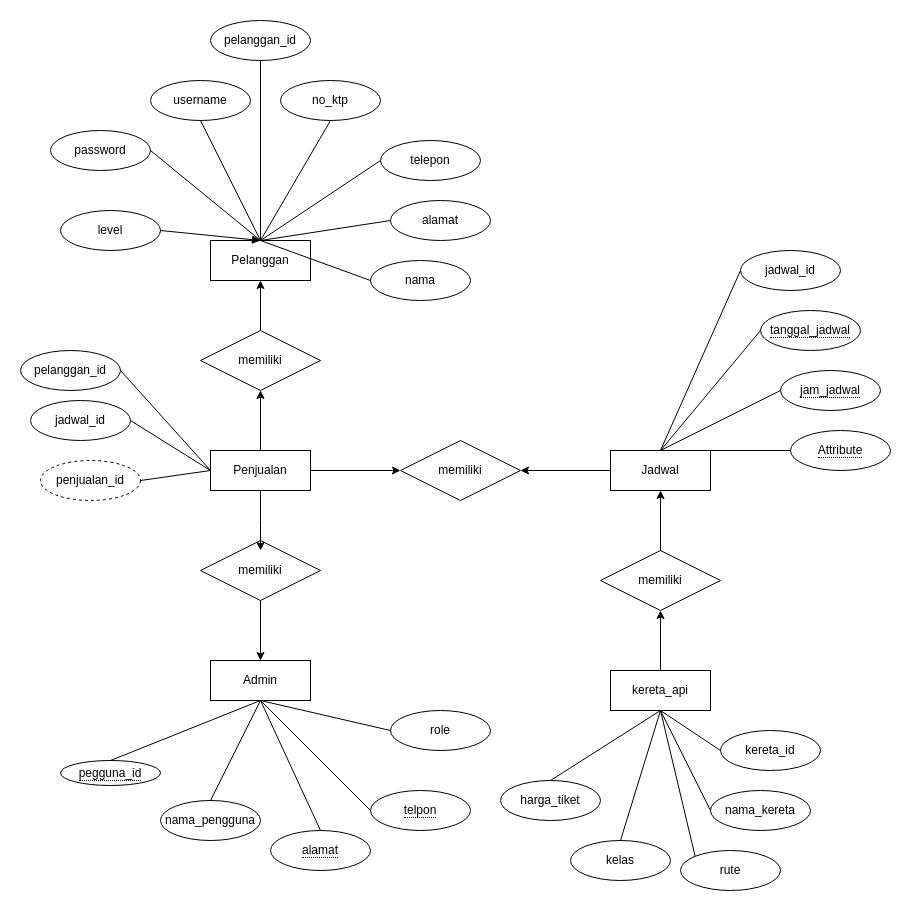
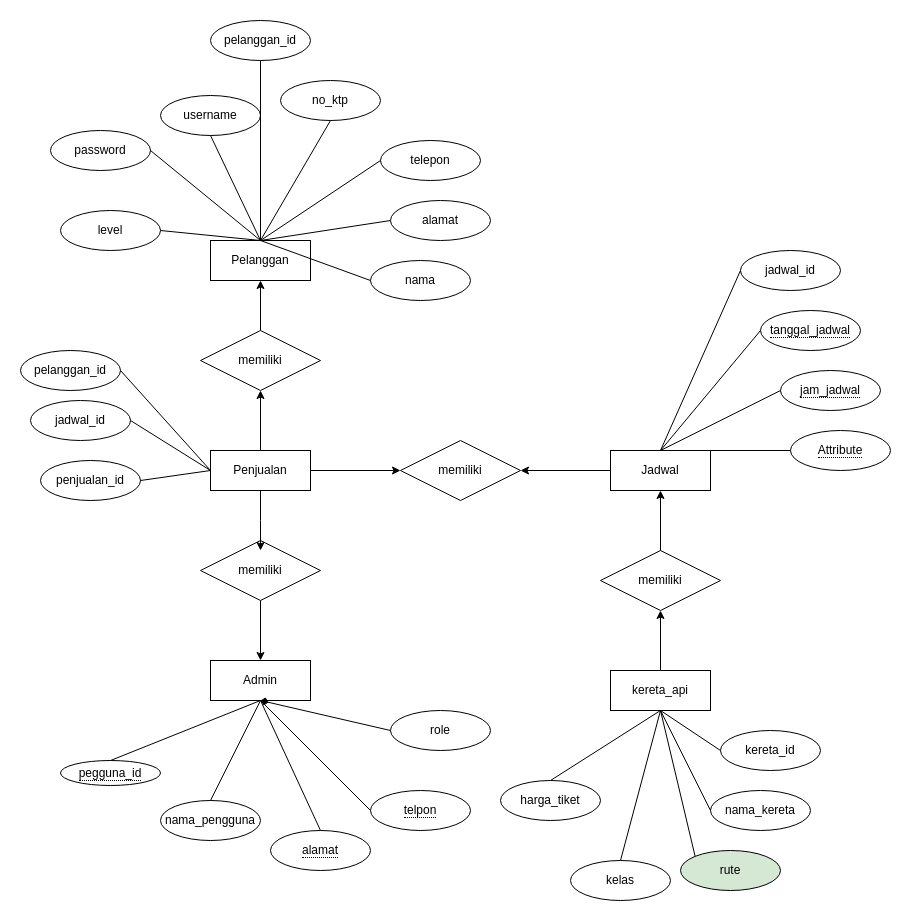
(201, 101) -> (211, 116)
(251, 240) -> (253, 240)
(91, 481) -> (91, 481)
(267, 702) -> (269, 702)
(621, 861) -> (621, 881)
(731, 871) -> (731, 871)
